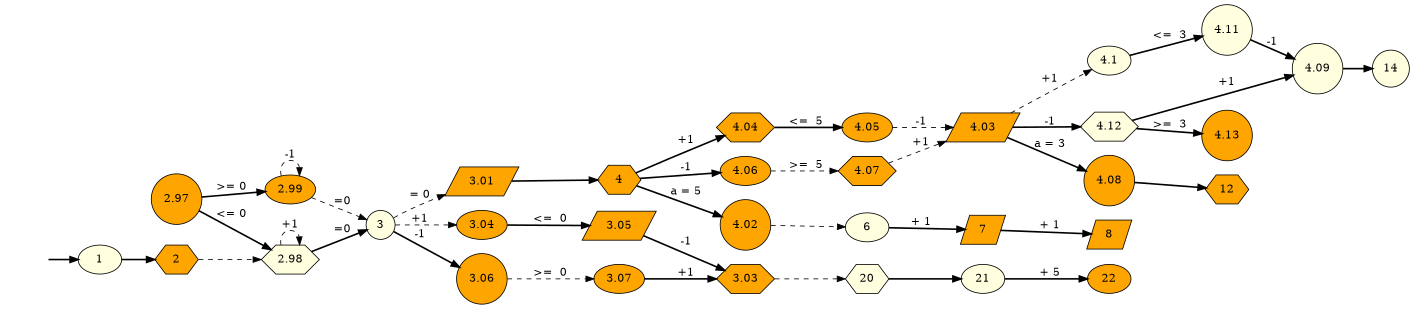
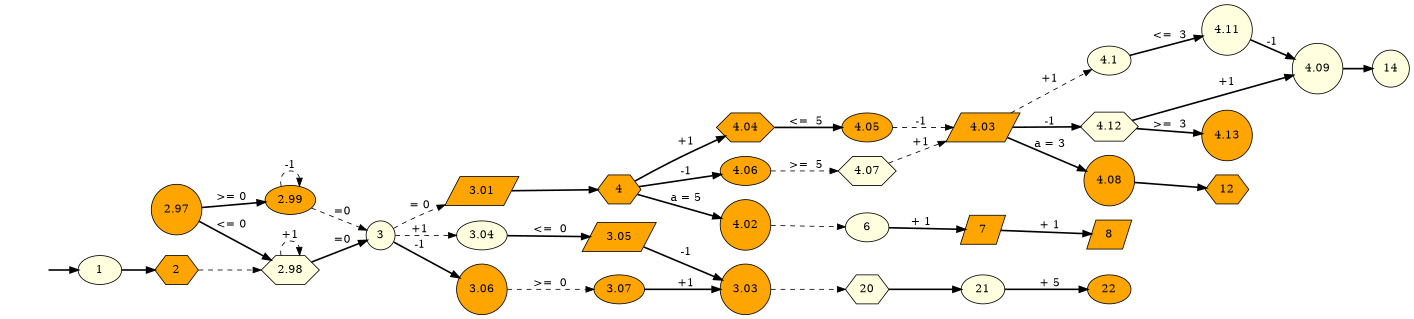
(867, 171) -> (867, 171)
(482, 225) -> (482, 235)
(745, 279) -> (745, 289)
